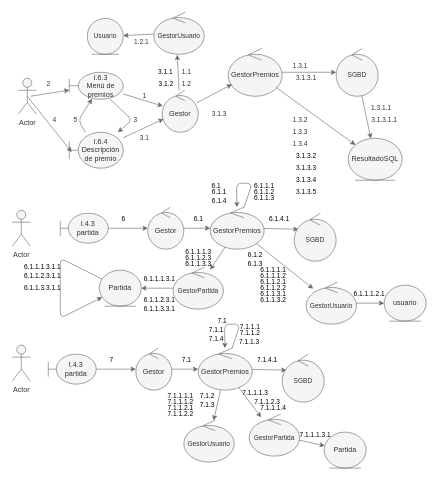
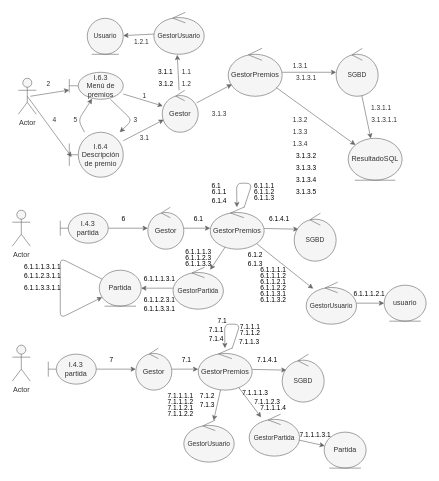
(96, 150) -> (96, 155)
